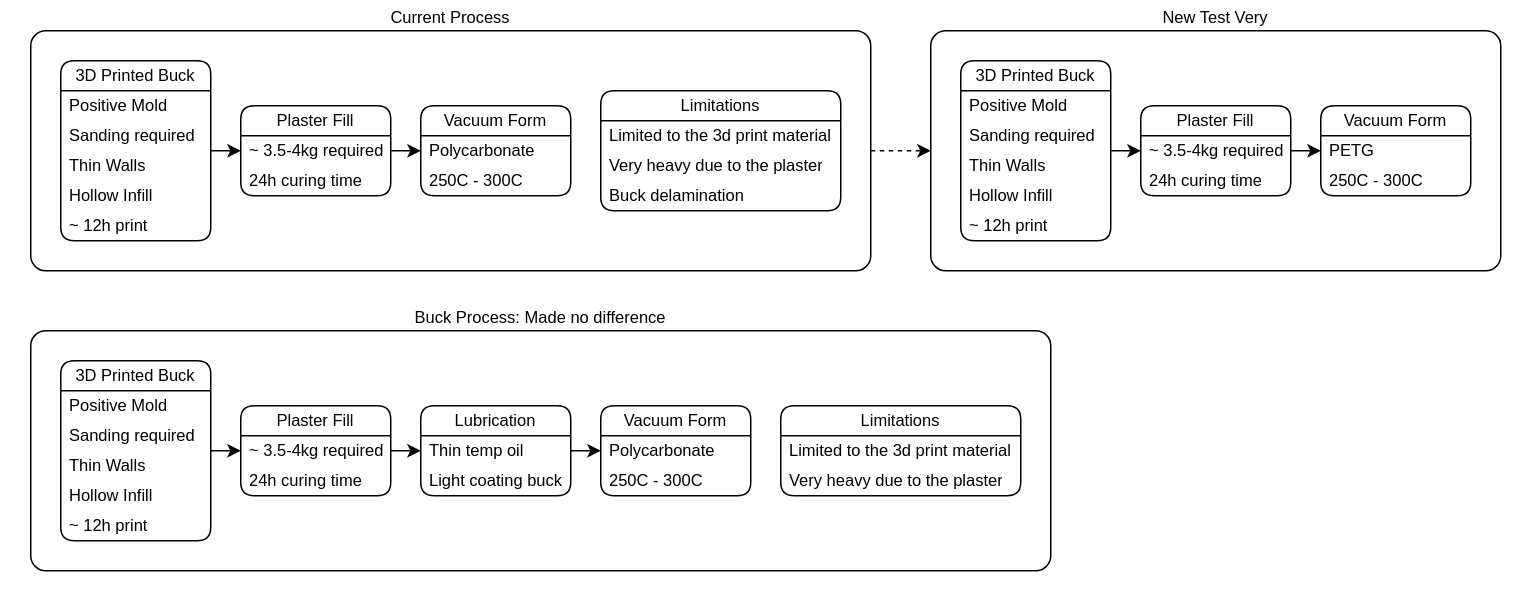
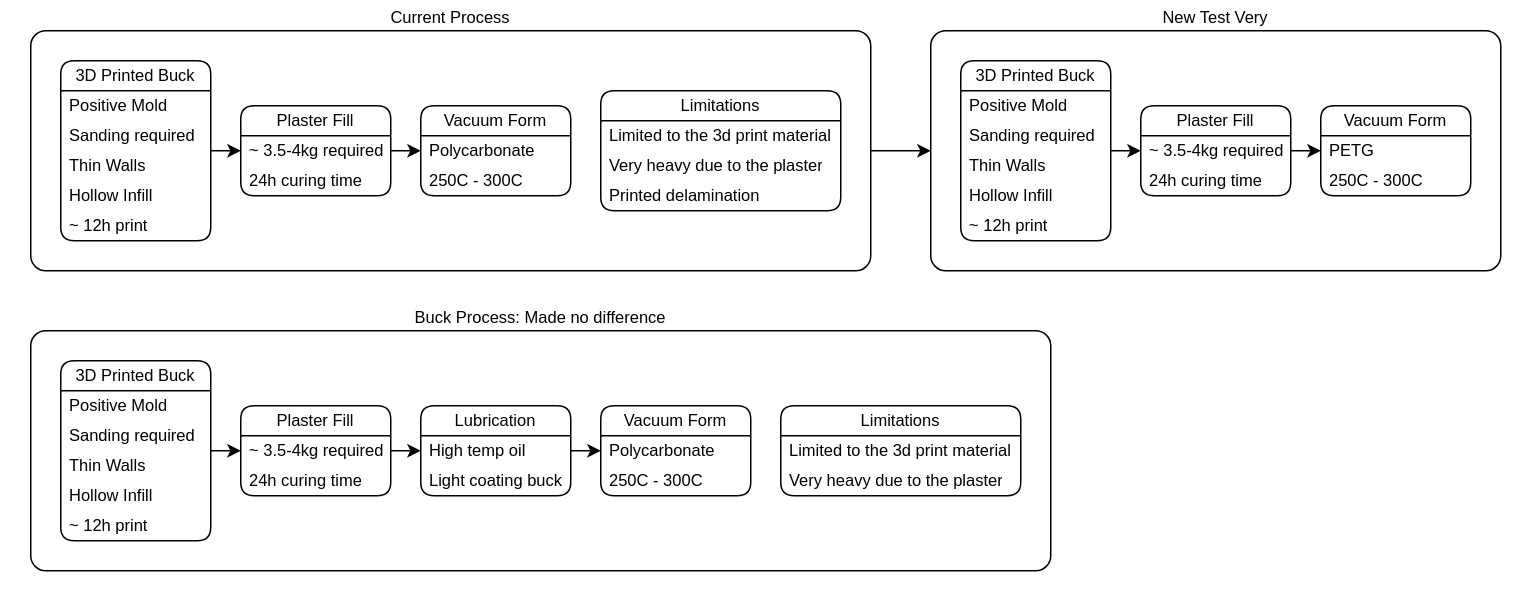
(895, 151) -> (895, 151)
(680, 196) -> (691, 196)
(479, 451) -> (479, 451)
